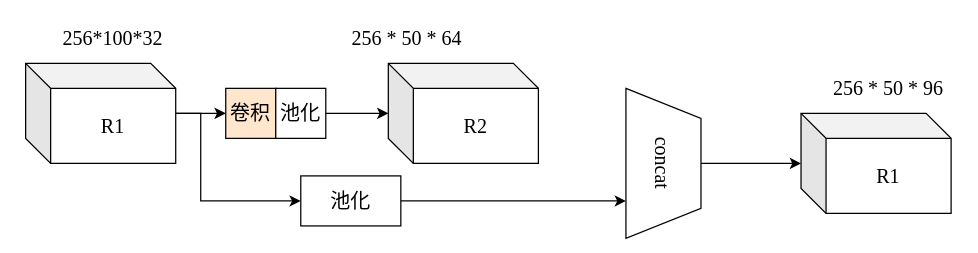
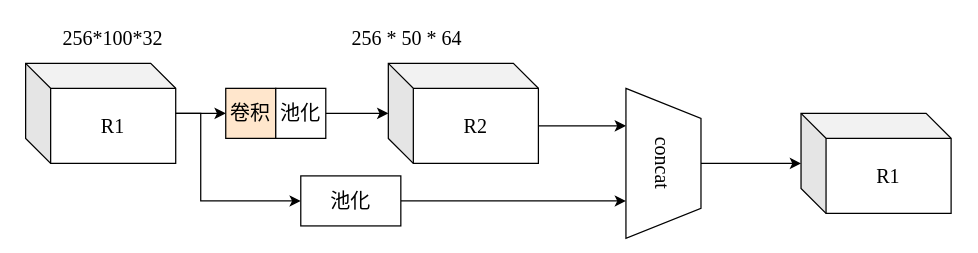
(888, 88) -> none
none -> (577, 126)
